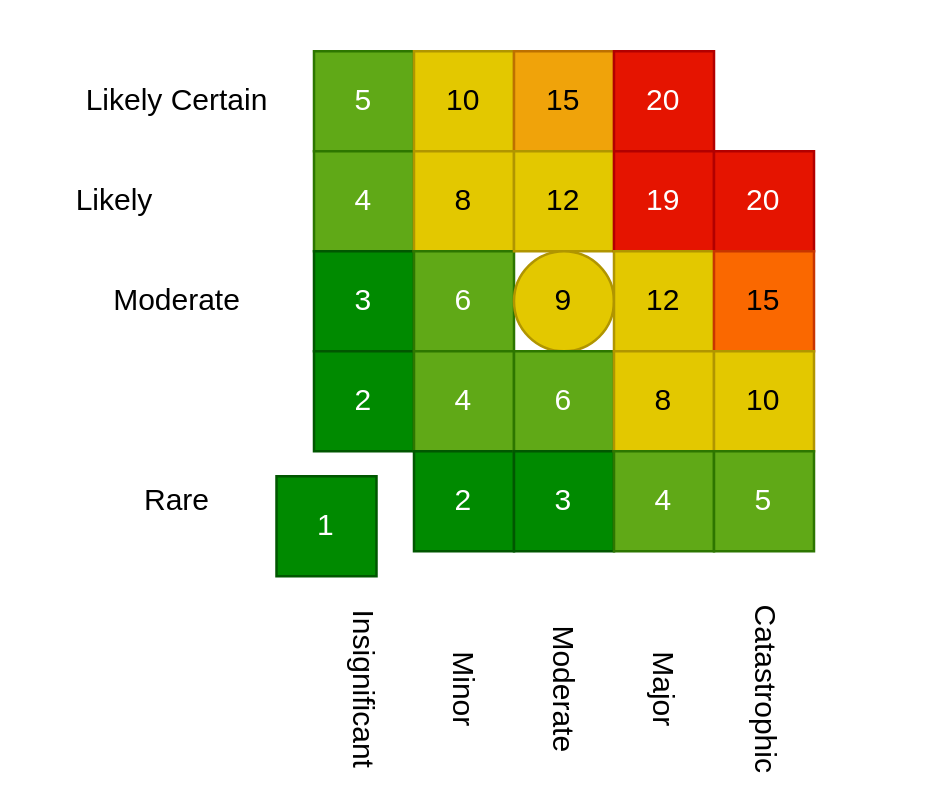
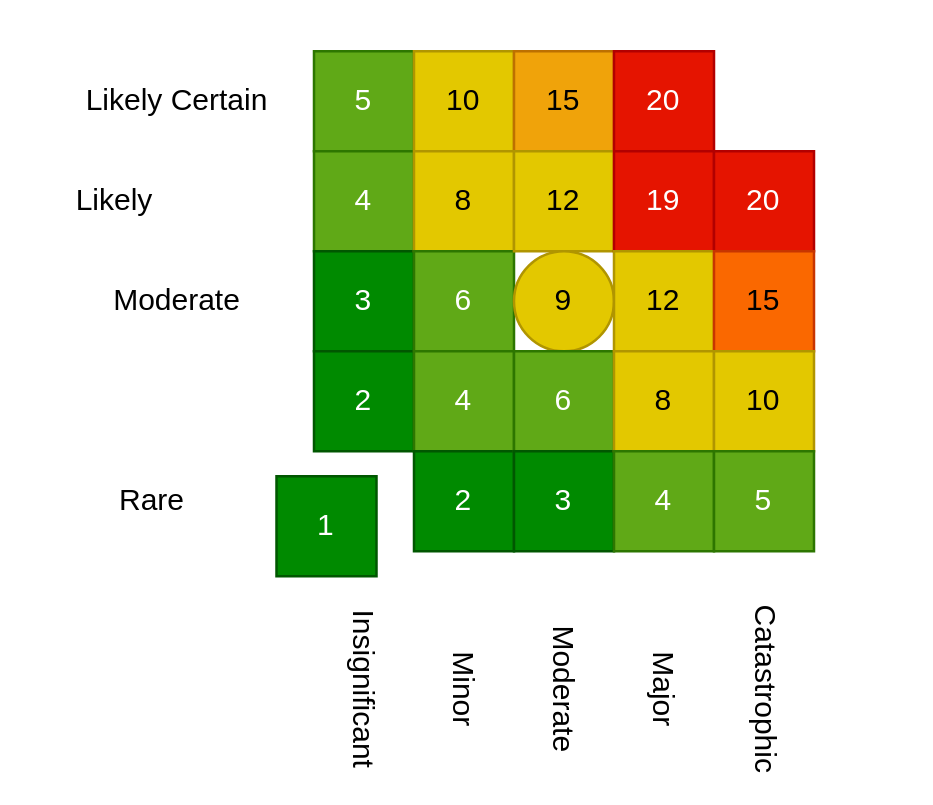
(176, 501) -> (151, 501)
